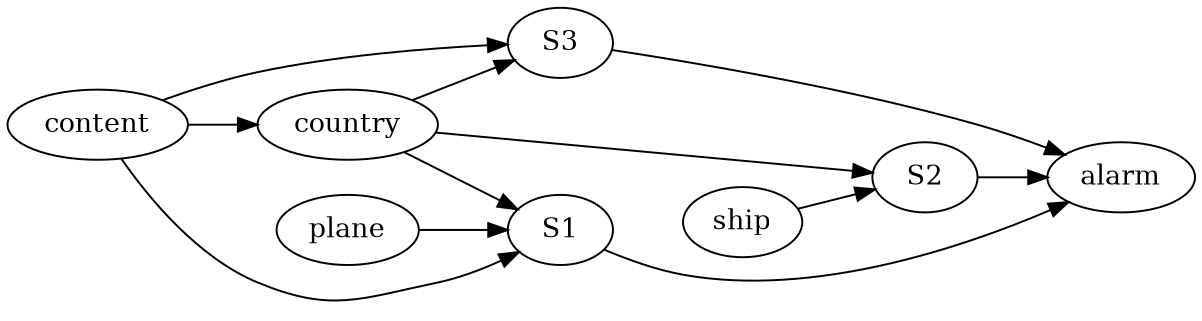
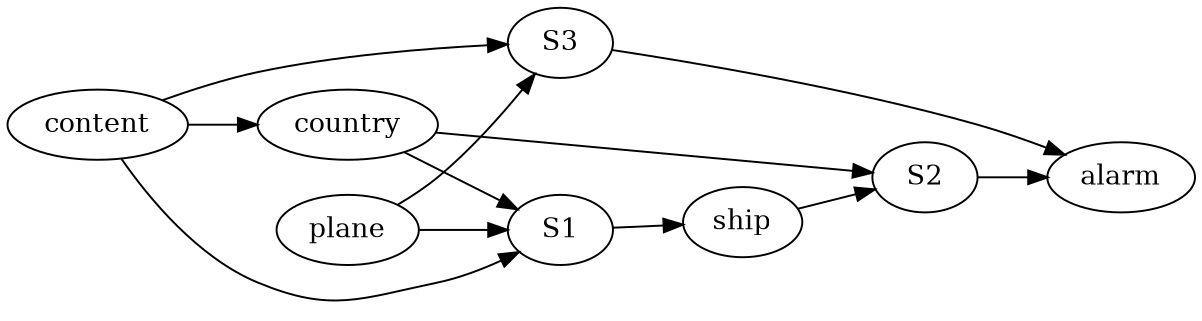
(454, 84) -> (465, 152)
(830, 275) -> (638, 227)
